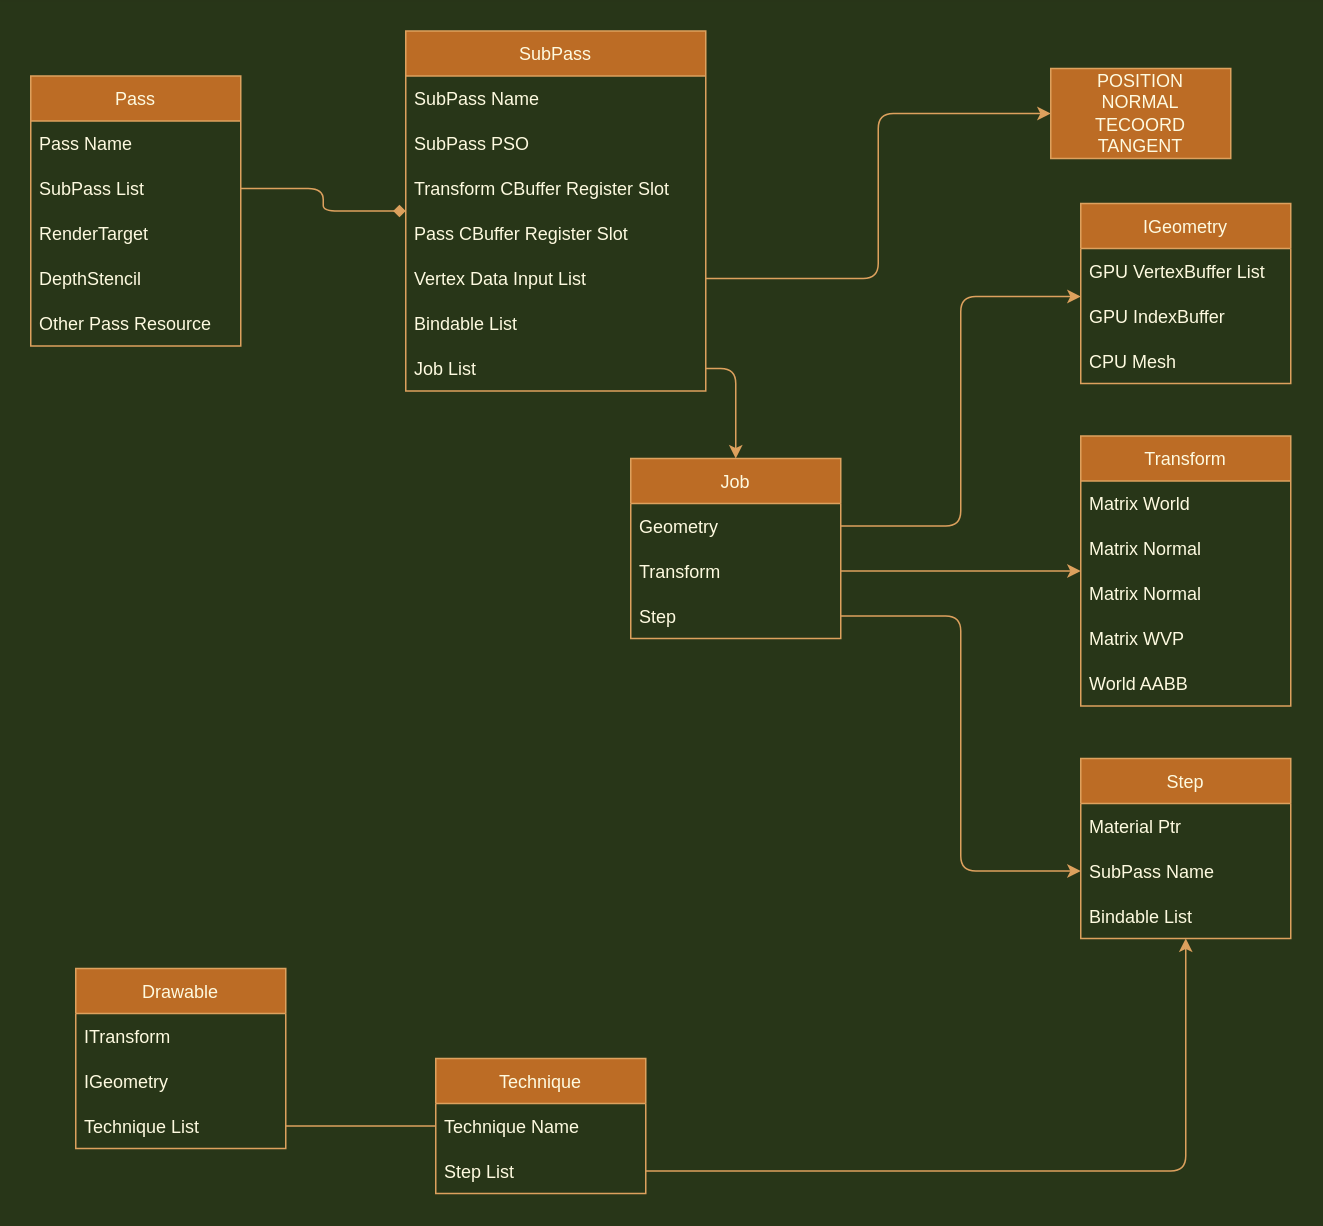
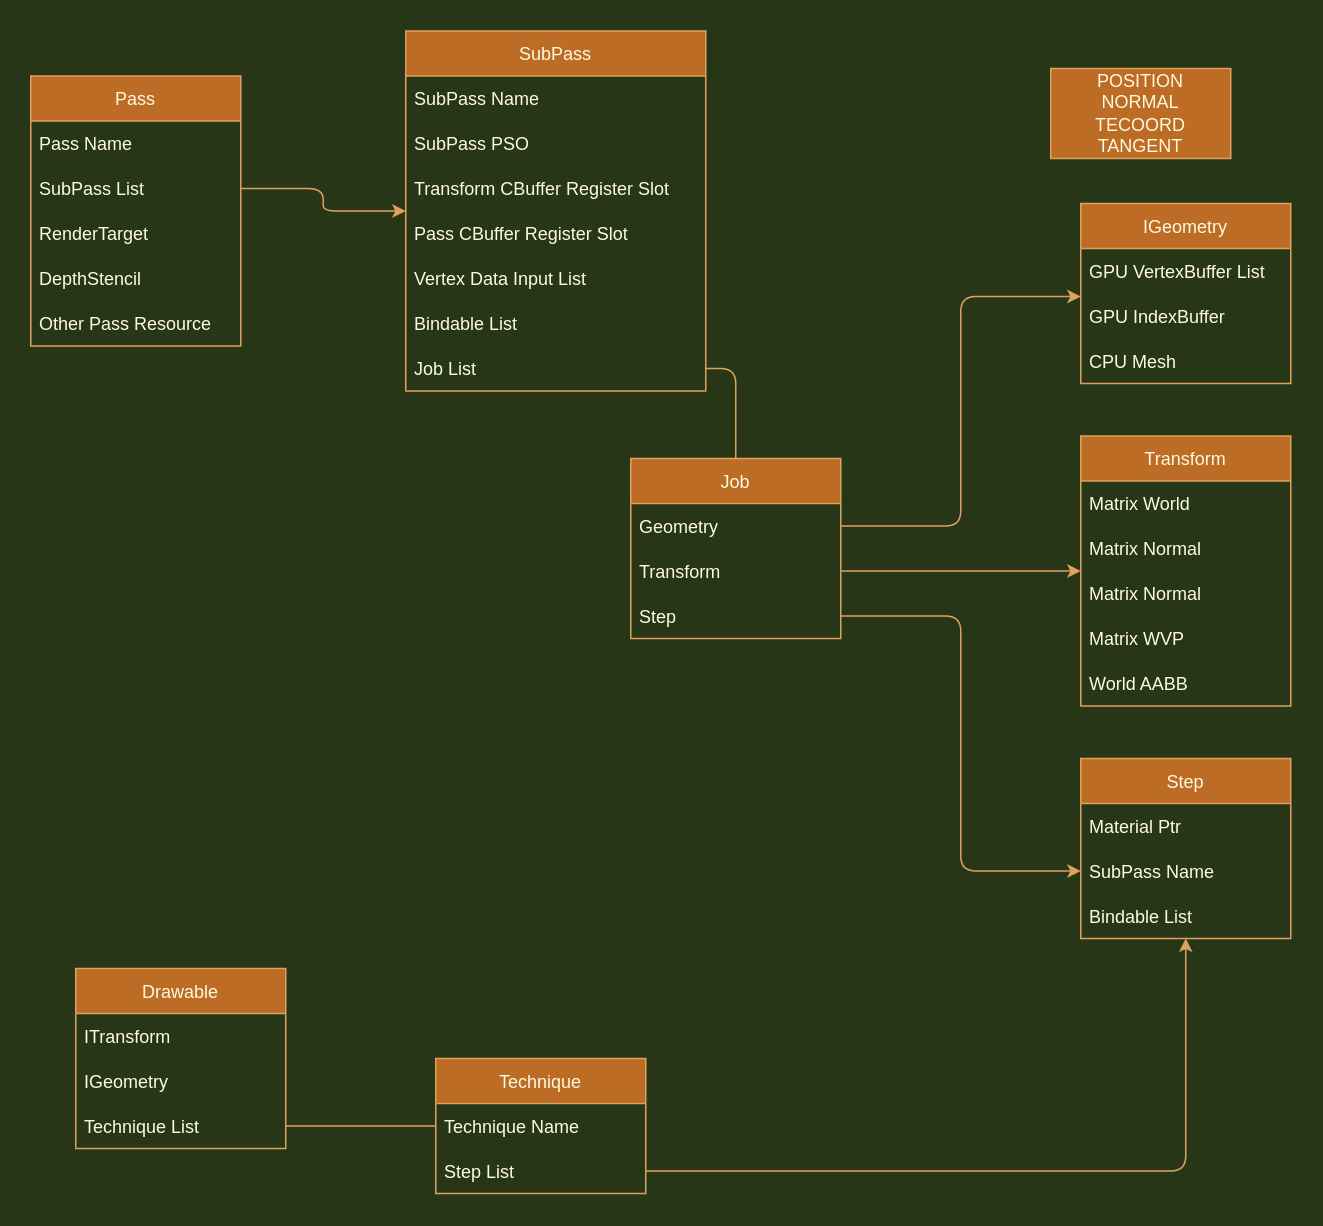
(878, 200) -> none
(393, 211) -> (394, 211)
(736, 447) -> (736, 451)
